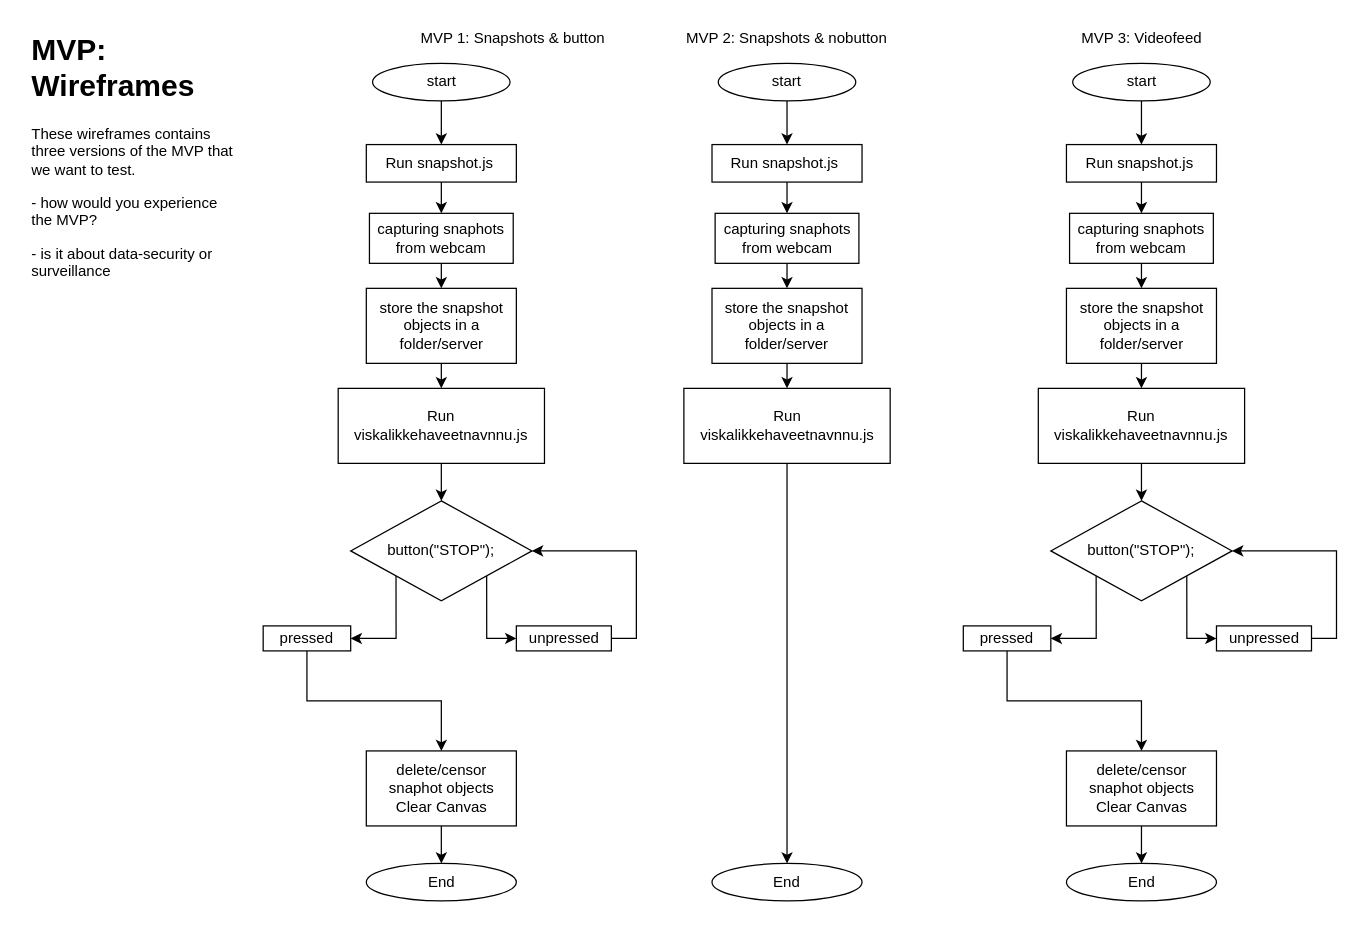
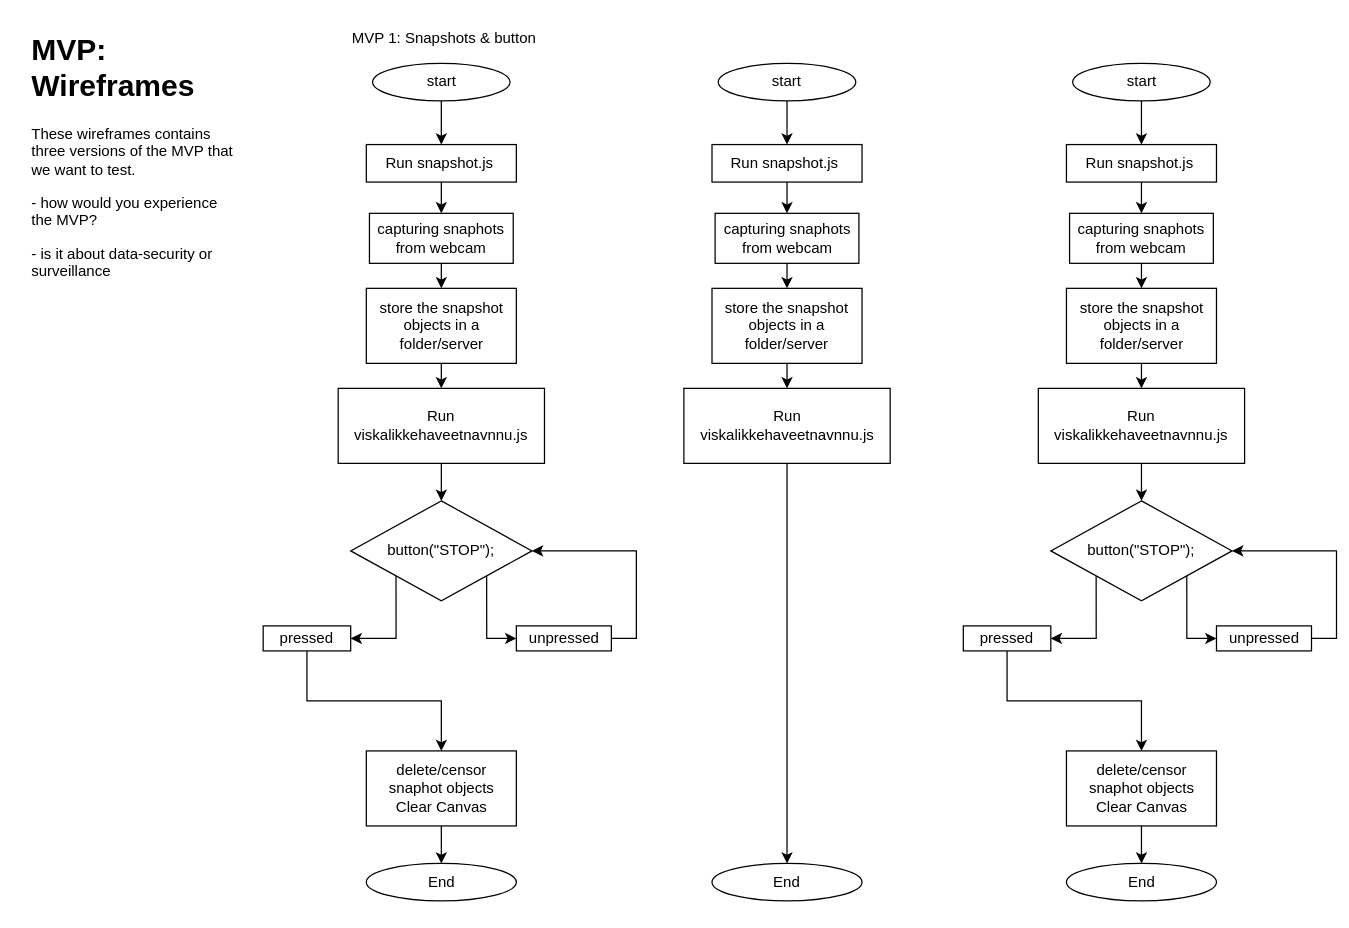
(513, 38) -> (444, 38)
(787, 38) -> none
(1141, 38) -> none
